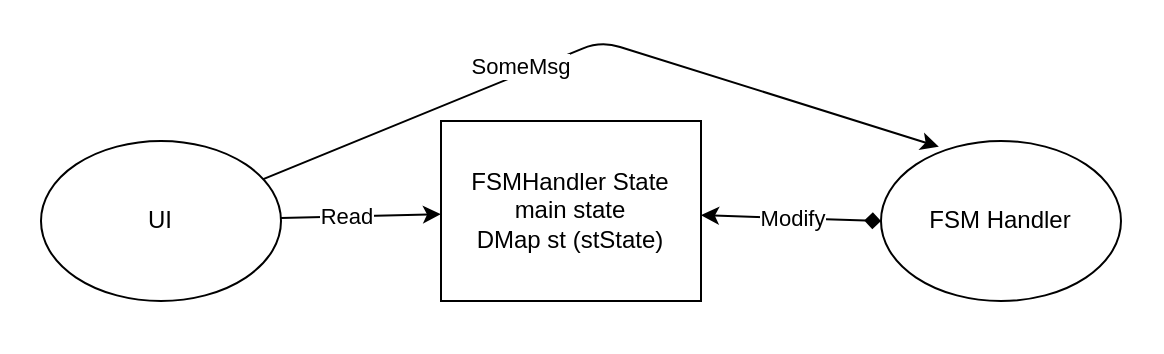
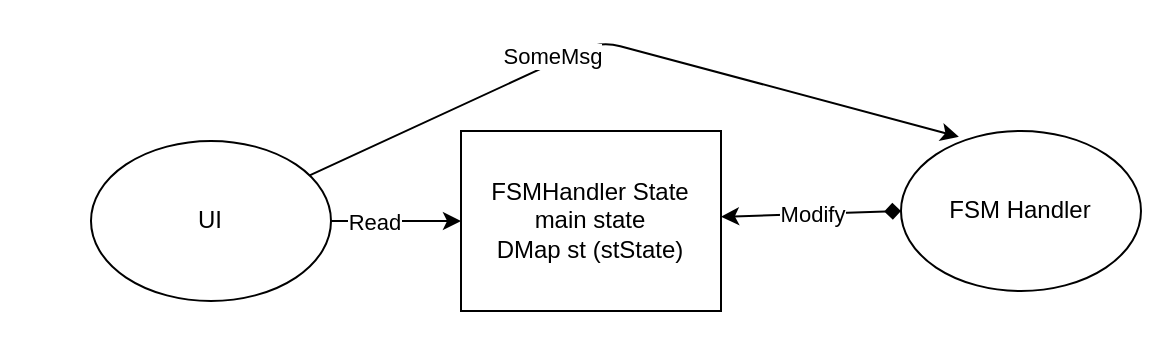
(571, 211) -> (591, 221)
(161, 221) -> (211, 221)
(1001, 221) -> (1021, 211)
